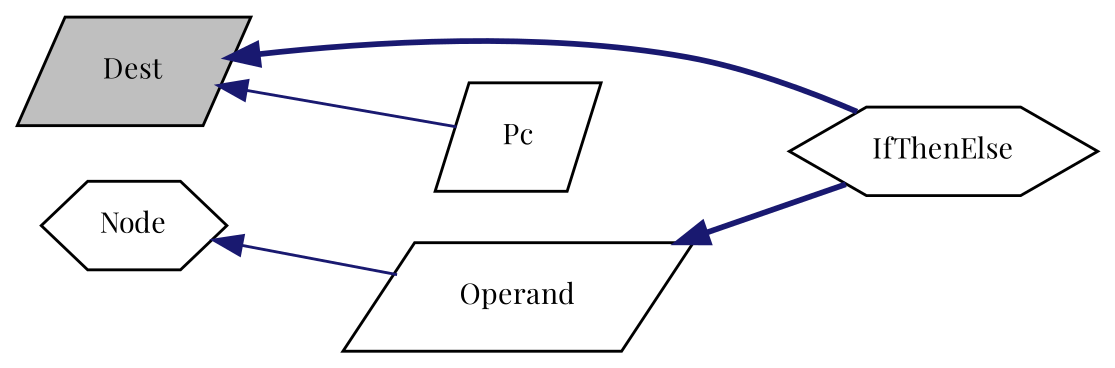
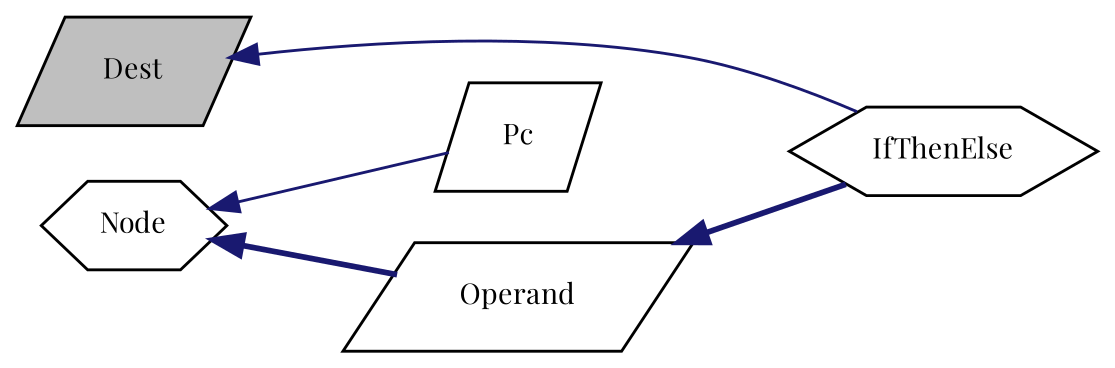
(562, 43) -> (562, 43)
(351, 109) -> (344, 177)
(320, 260) -> (320, 260)
